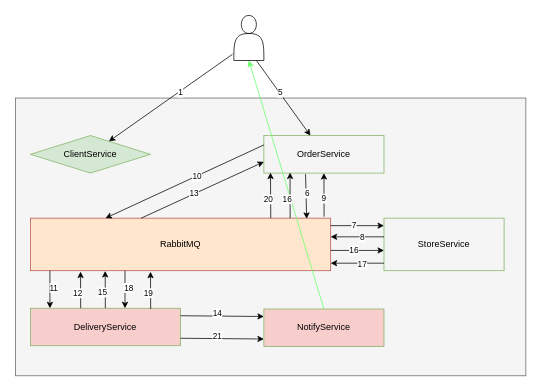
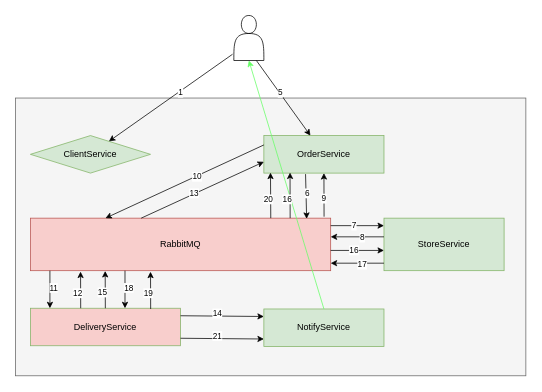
(324, 154) -> (324, 154)
(180, 244) -> (180, 244)
(444, 244) -> (444, 244)
(324, 327) -> (324, 327)
